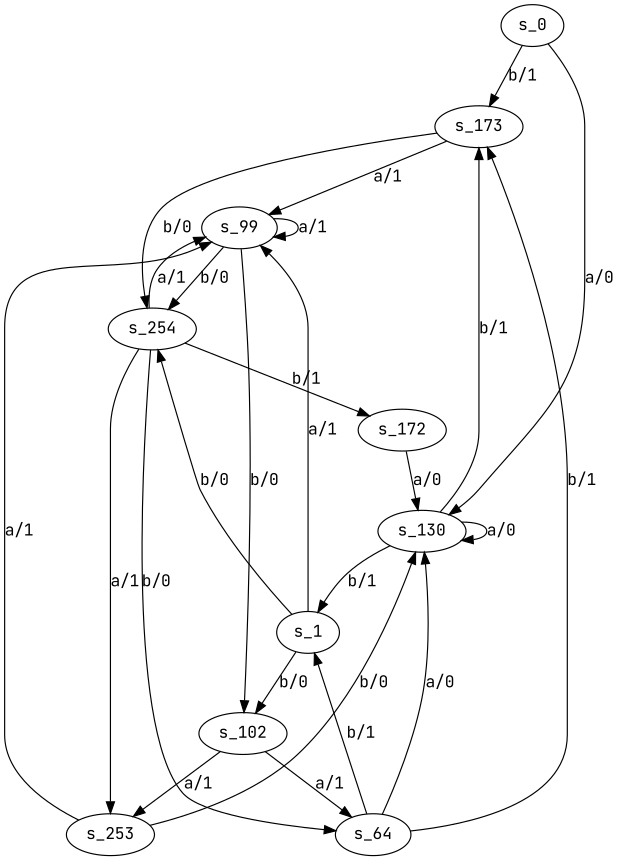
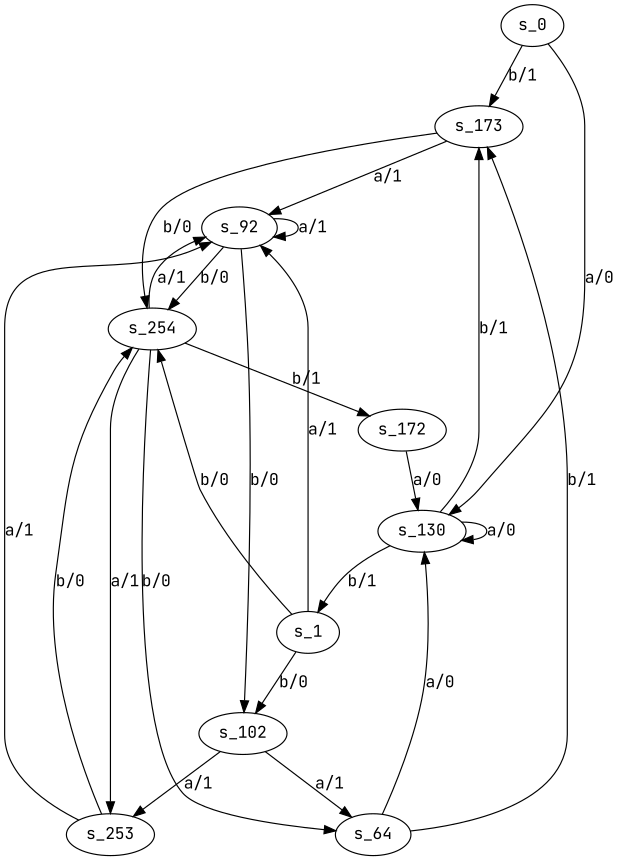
(239, 228) -> (239, 228)
(318, 733) -> (55, 582)
(342, 739) -> none
